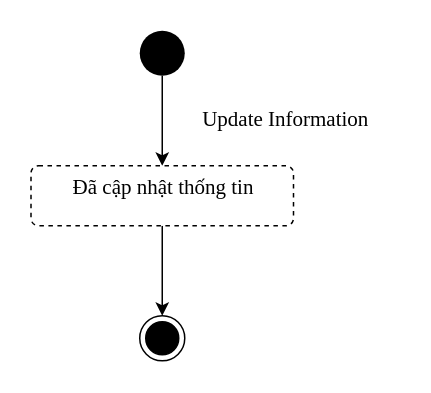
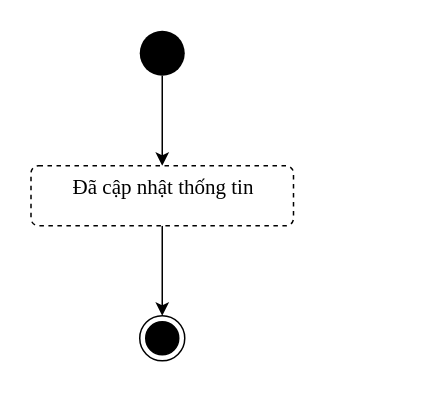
(286, 121) -> none
